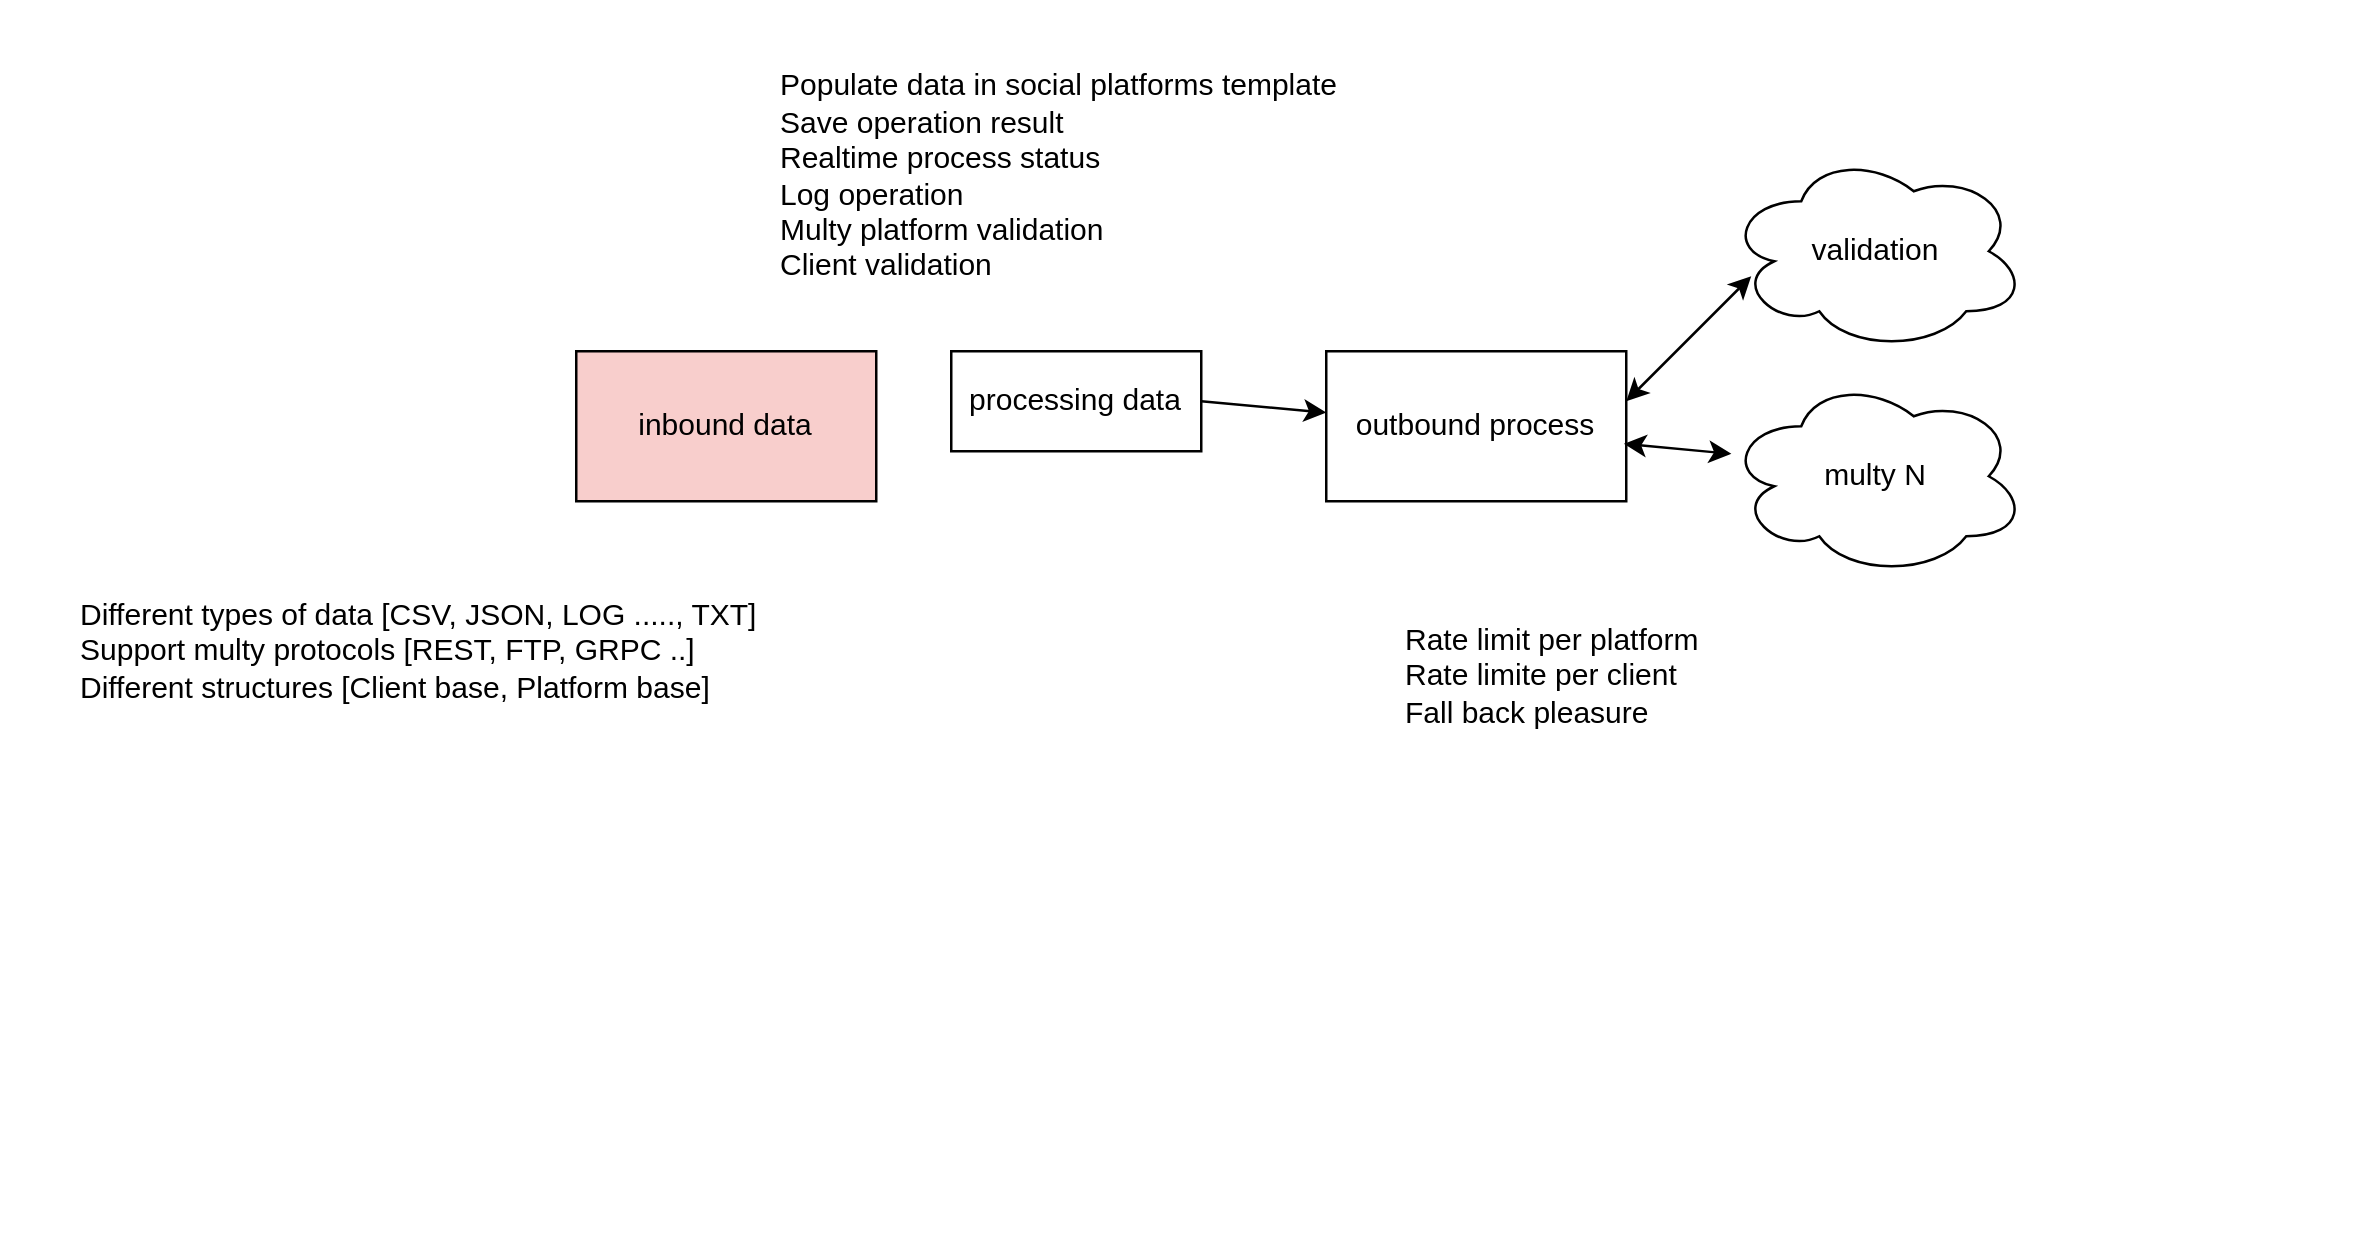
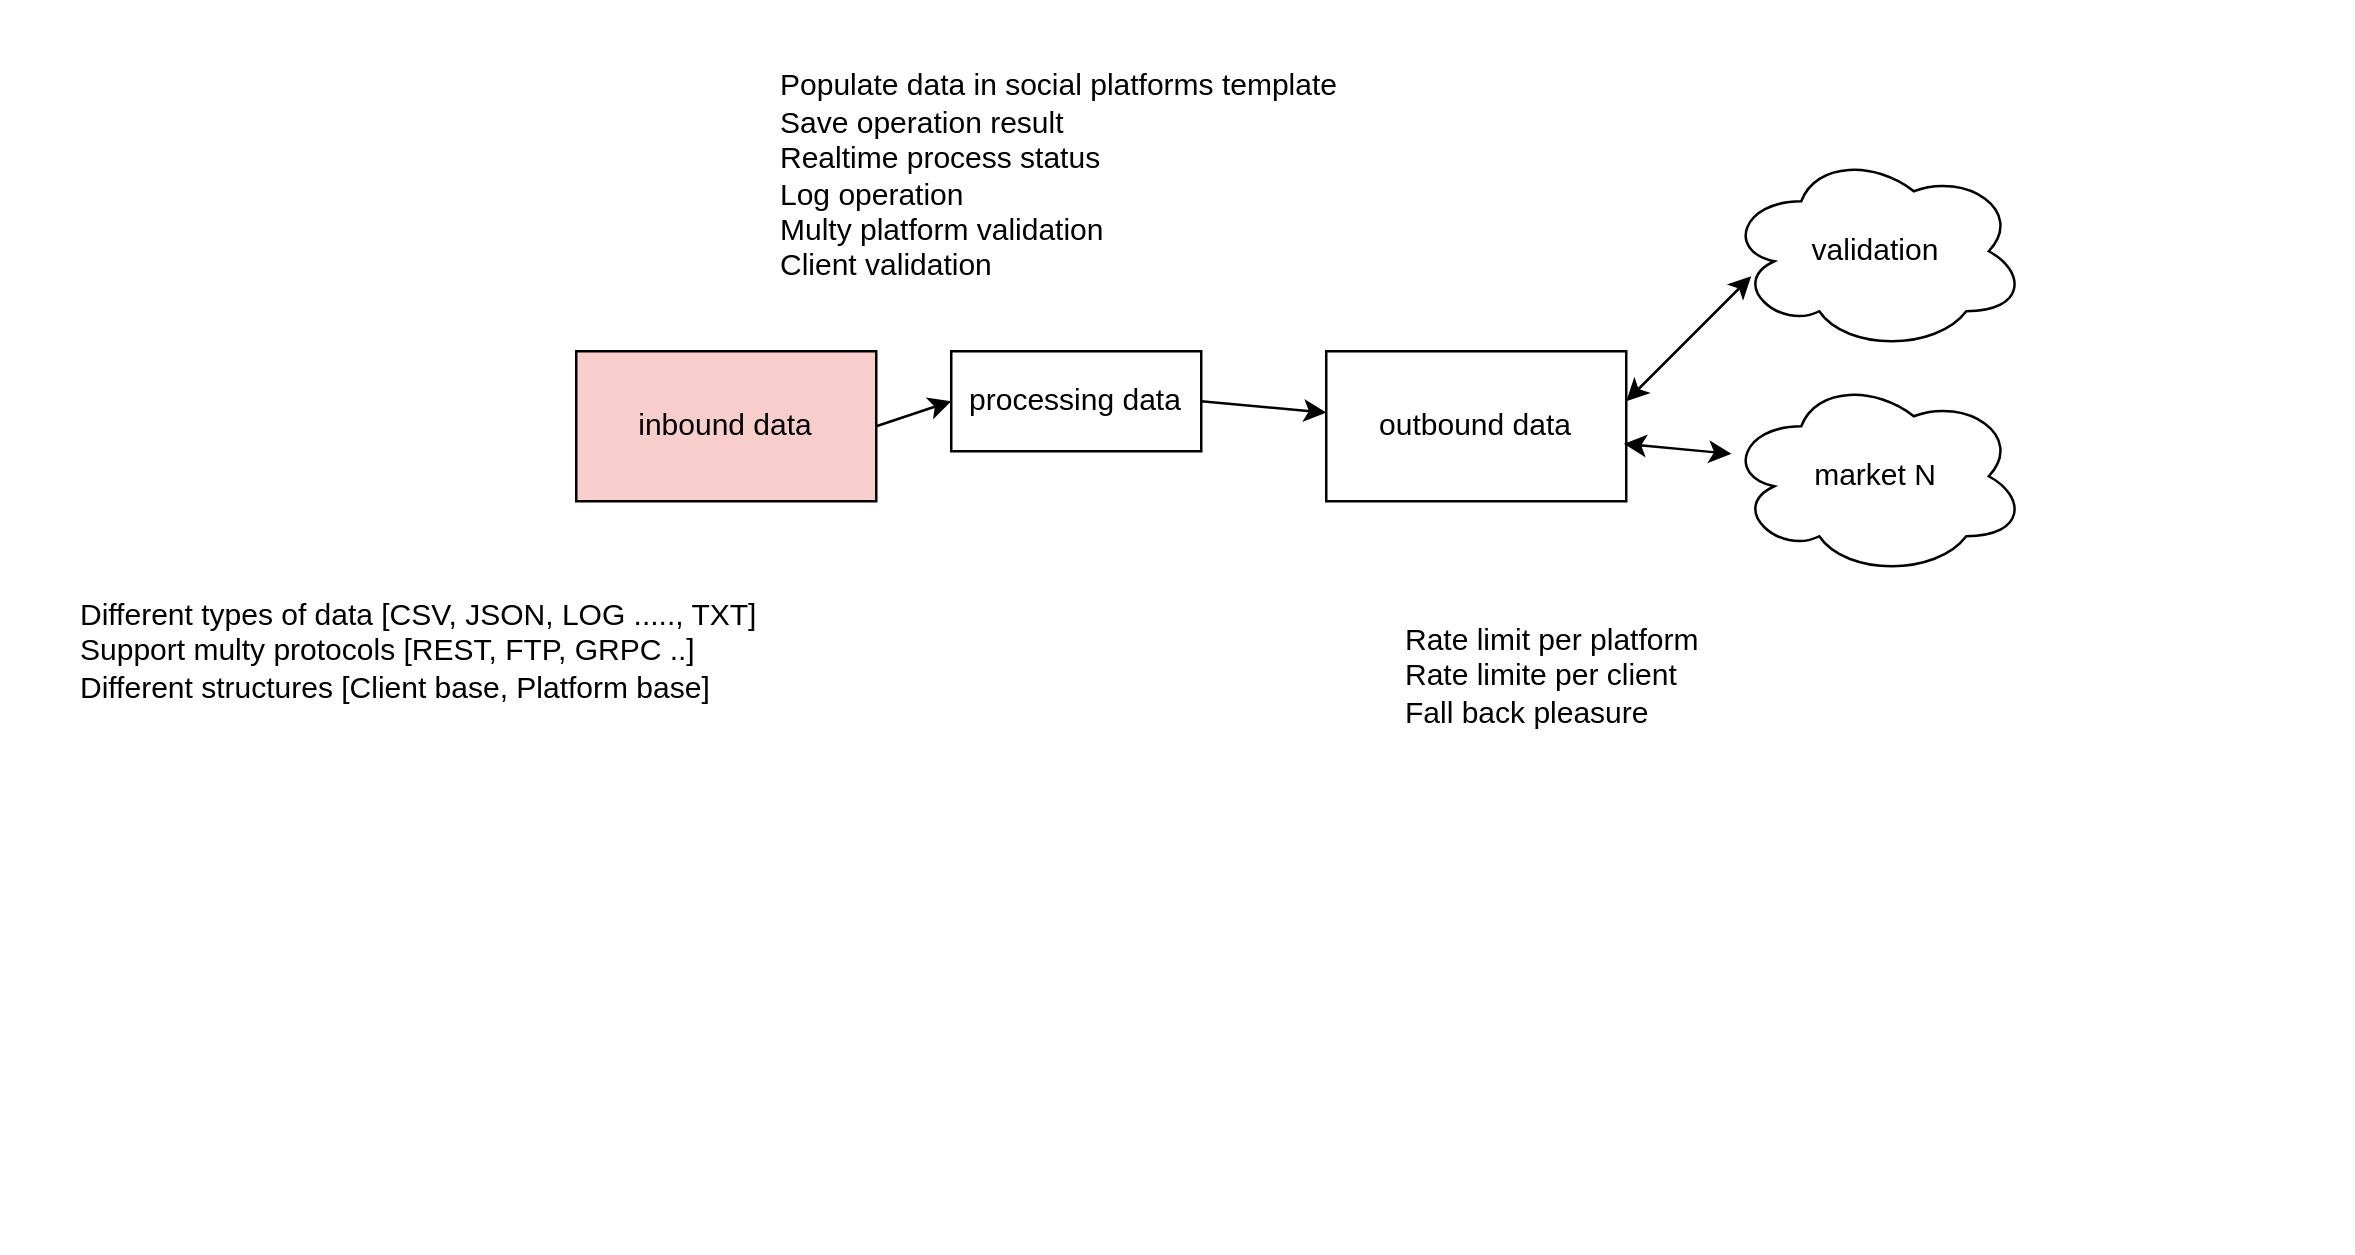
none -> (906, 416)
(1476, 426) -> (1476, 426)
(1876, 476) -> (1876, 476)
